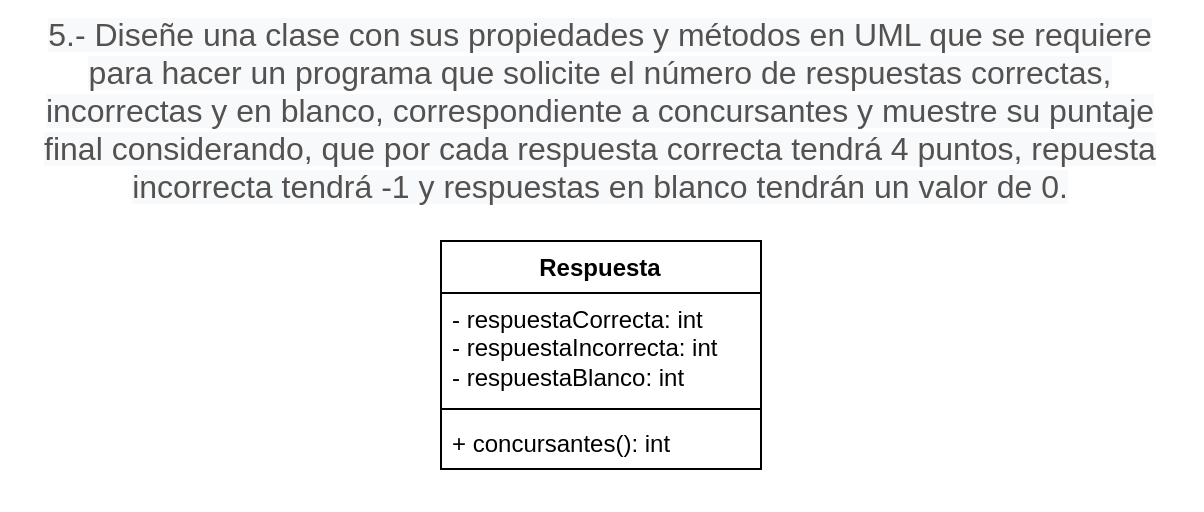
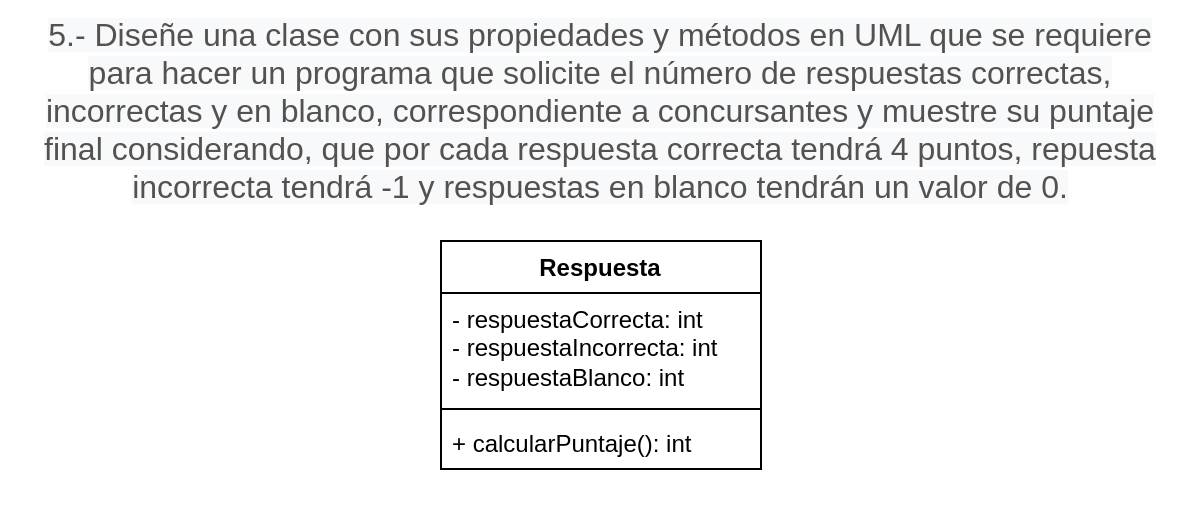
(582, 445) -> (596, 445)
